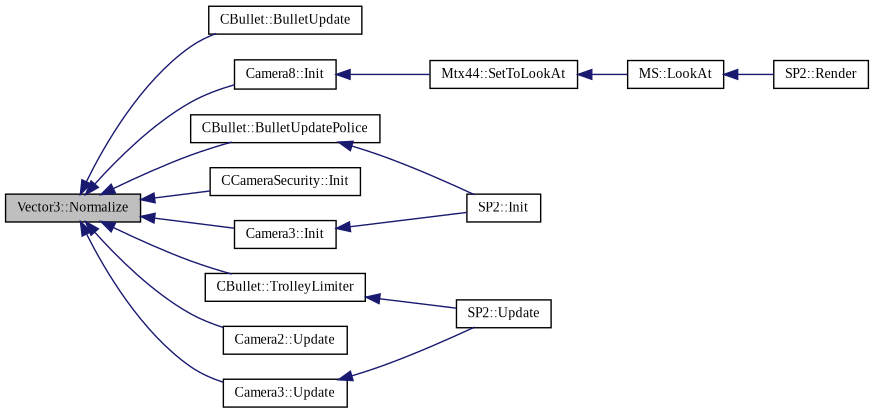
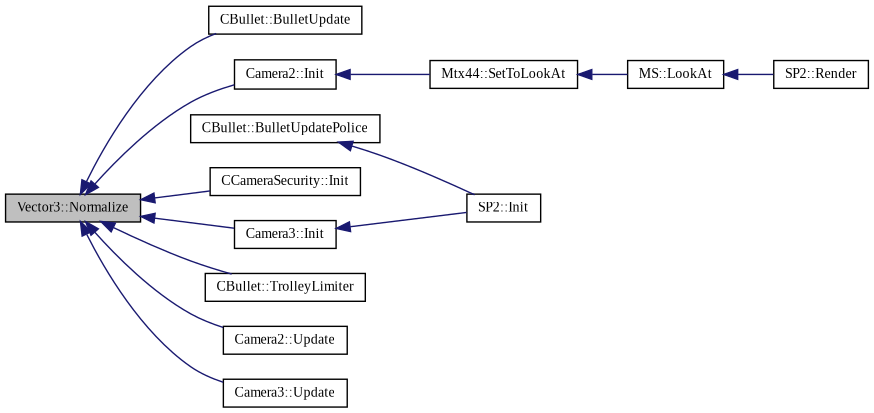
(285, 74) -> (285, 74)
(172, 163) -> none
(504, 314) -> none
